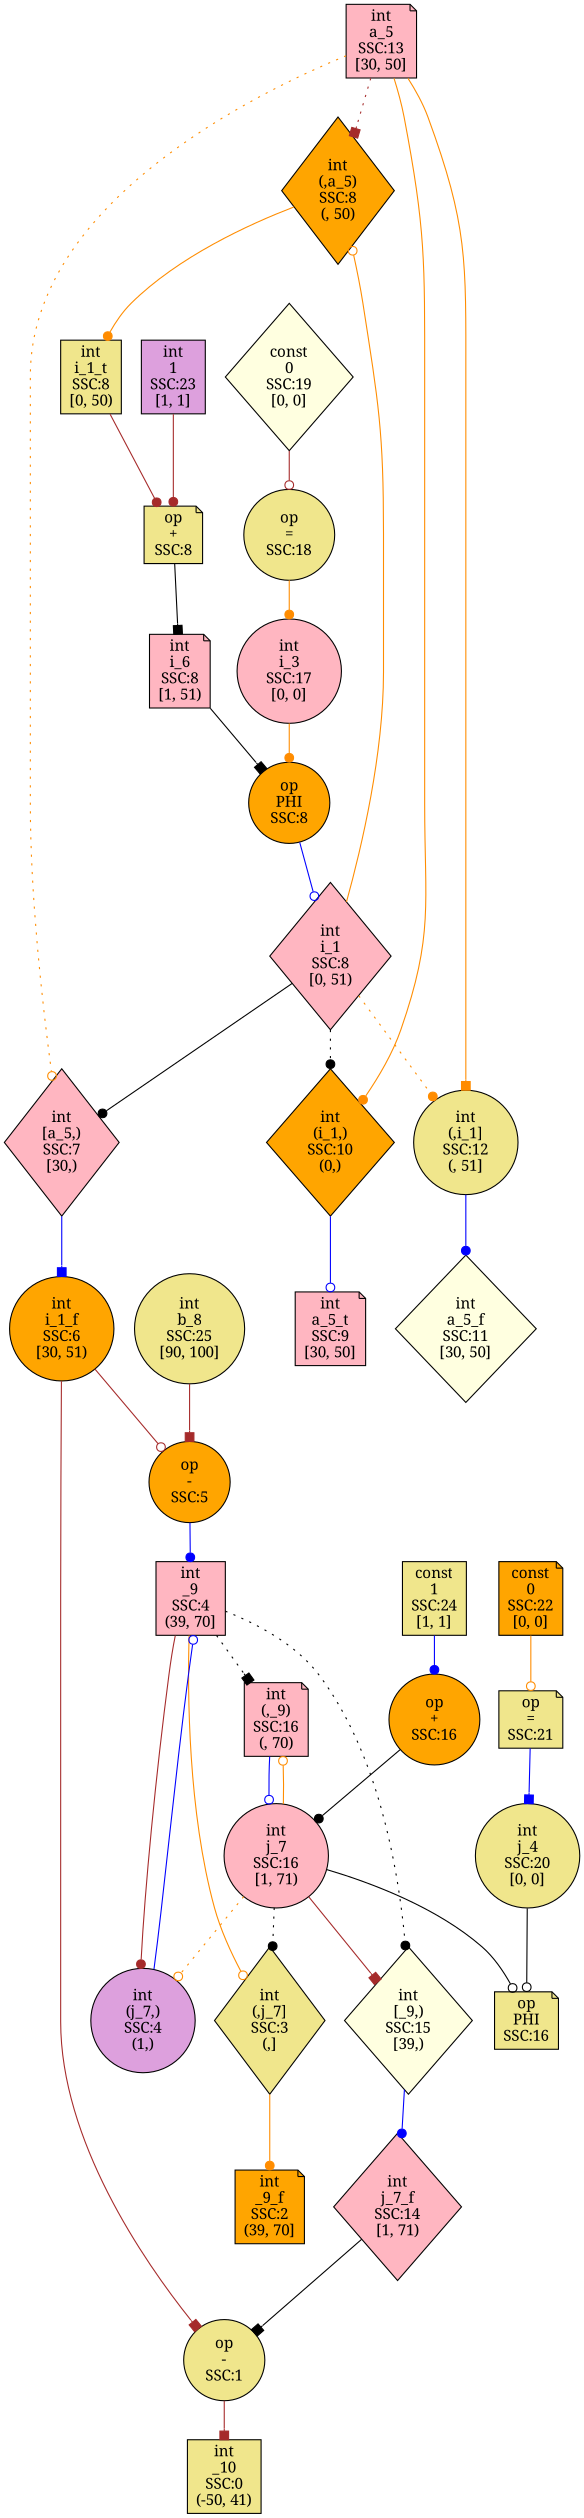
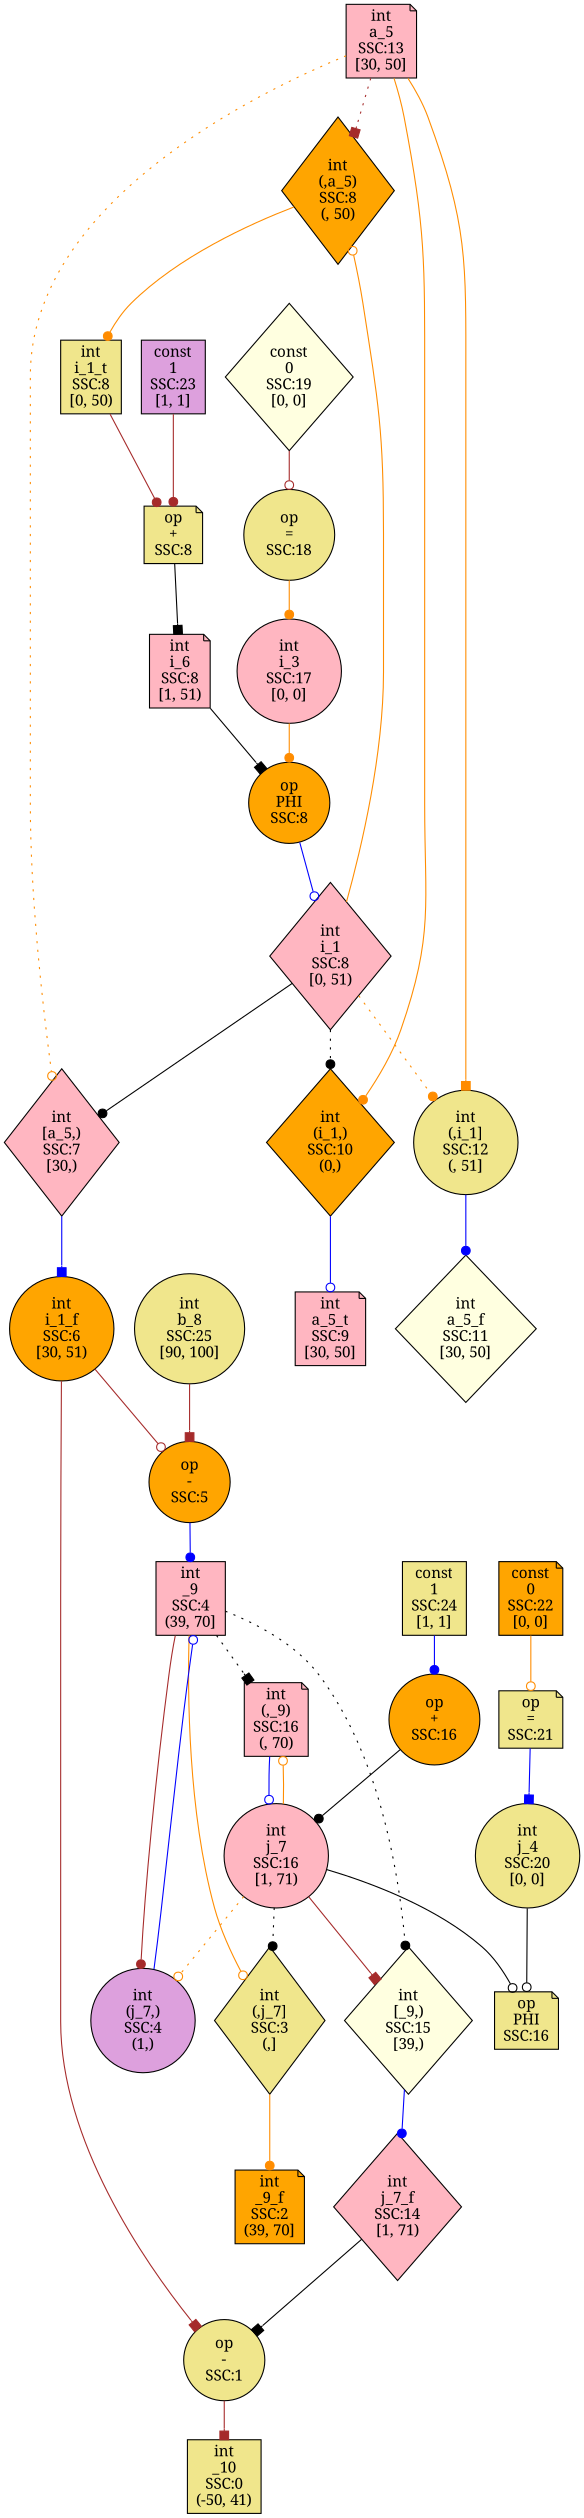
(173, 377) -> (173, 377)
